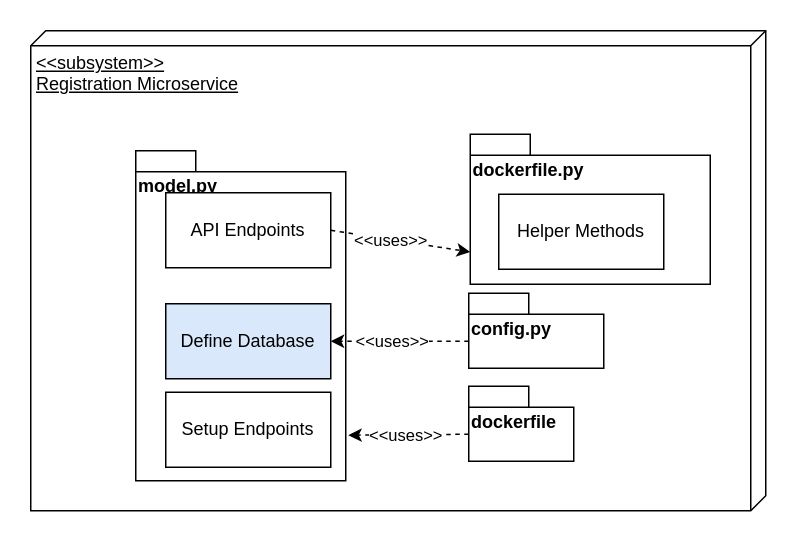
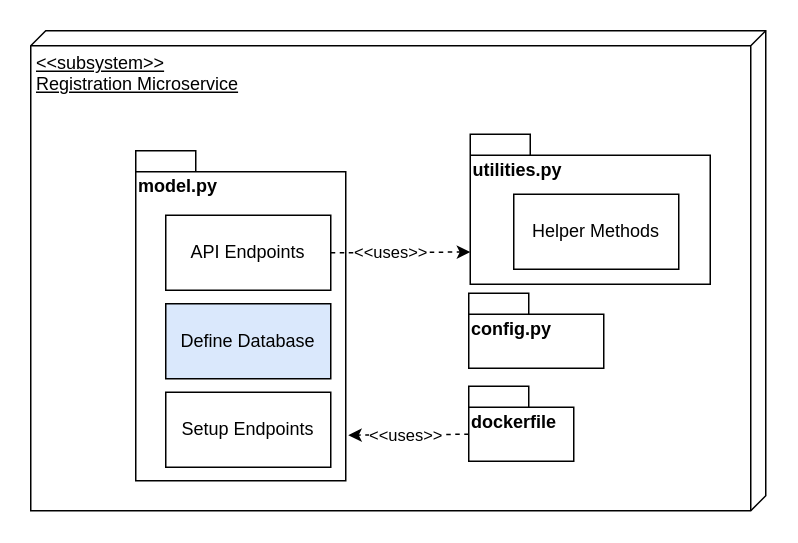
(532, 171) -> (522, 171)
(248, 230) -> (248, 253)
(581, 232) -> (596, 232)
(405, 341) -> none
